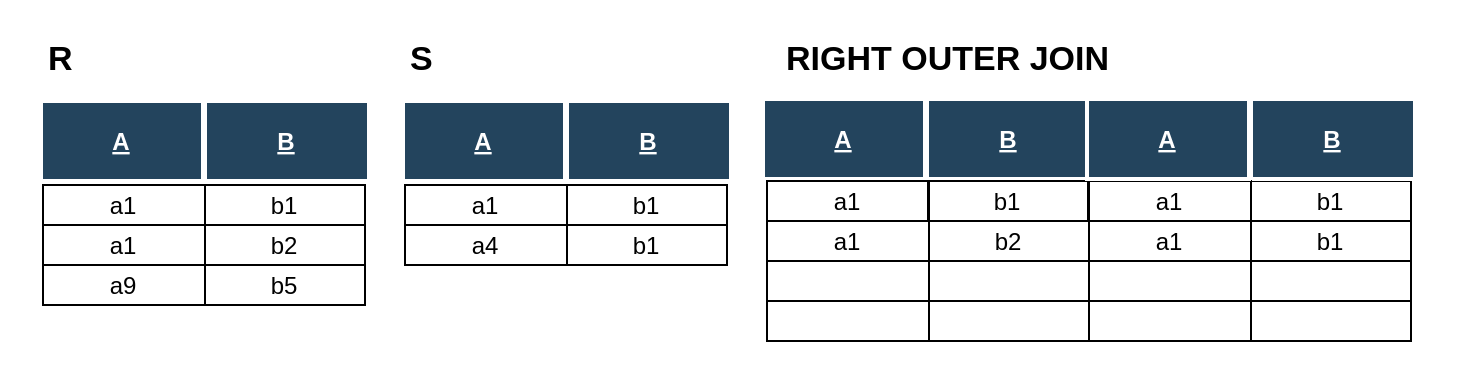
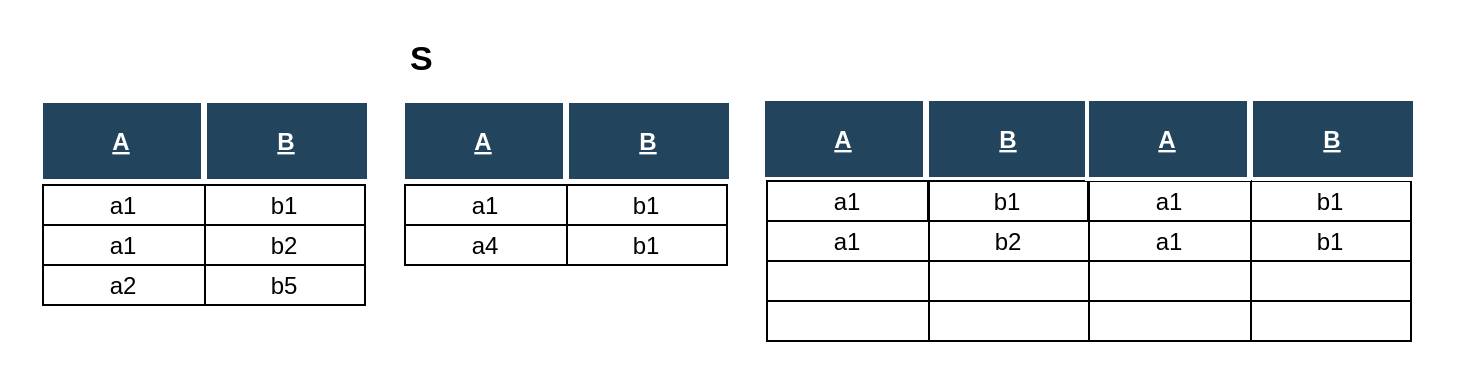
(84, 61) -> none
(953, 61) -> none
(123, 286) -> (123, 286)
